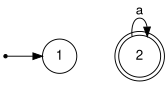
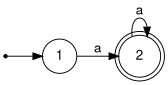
none -> (93, 56)
